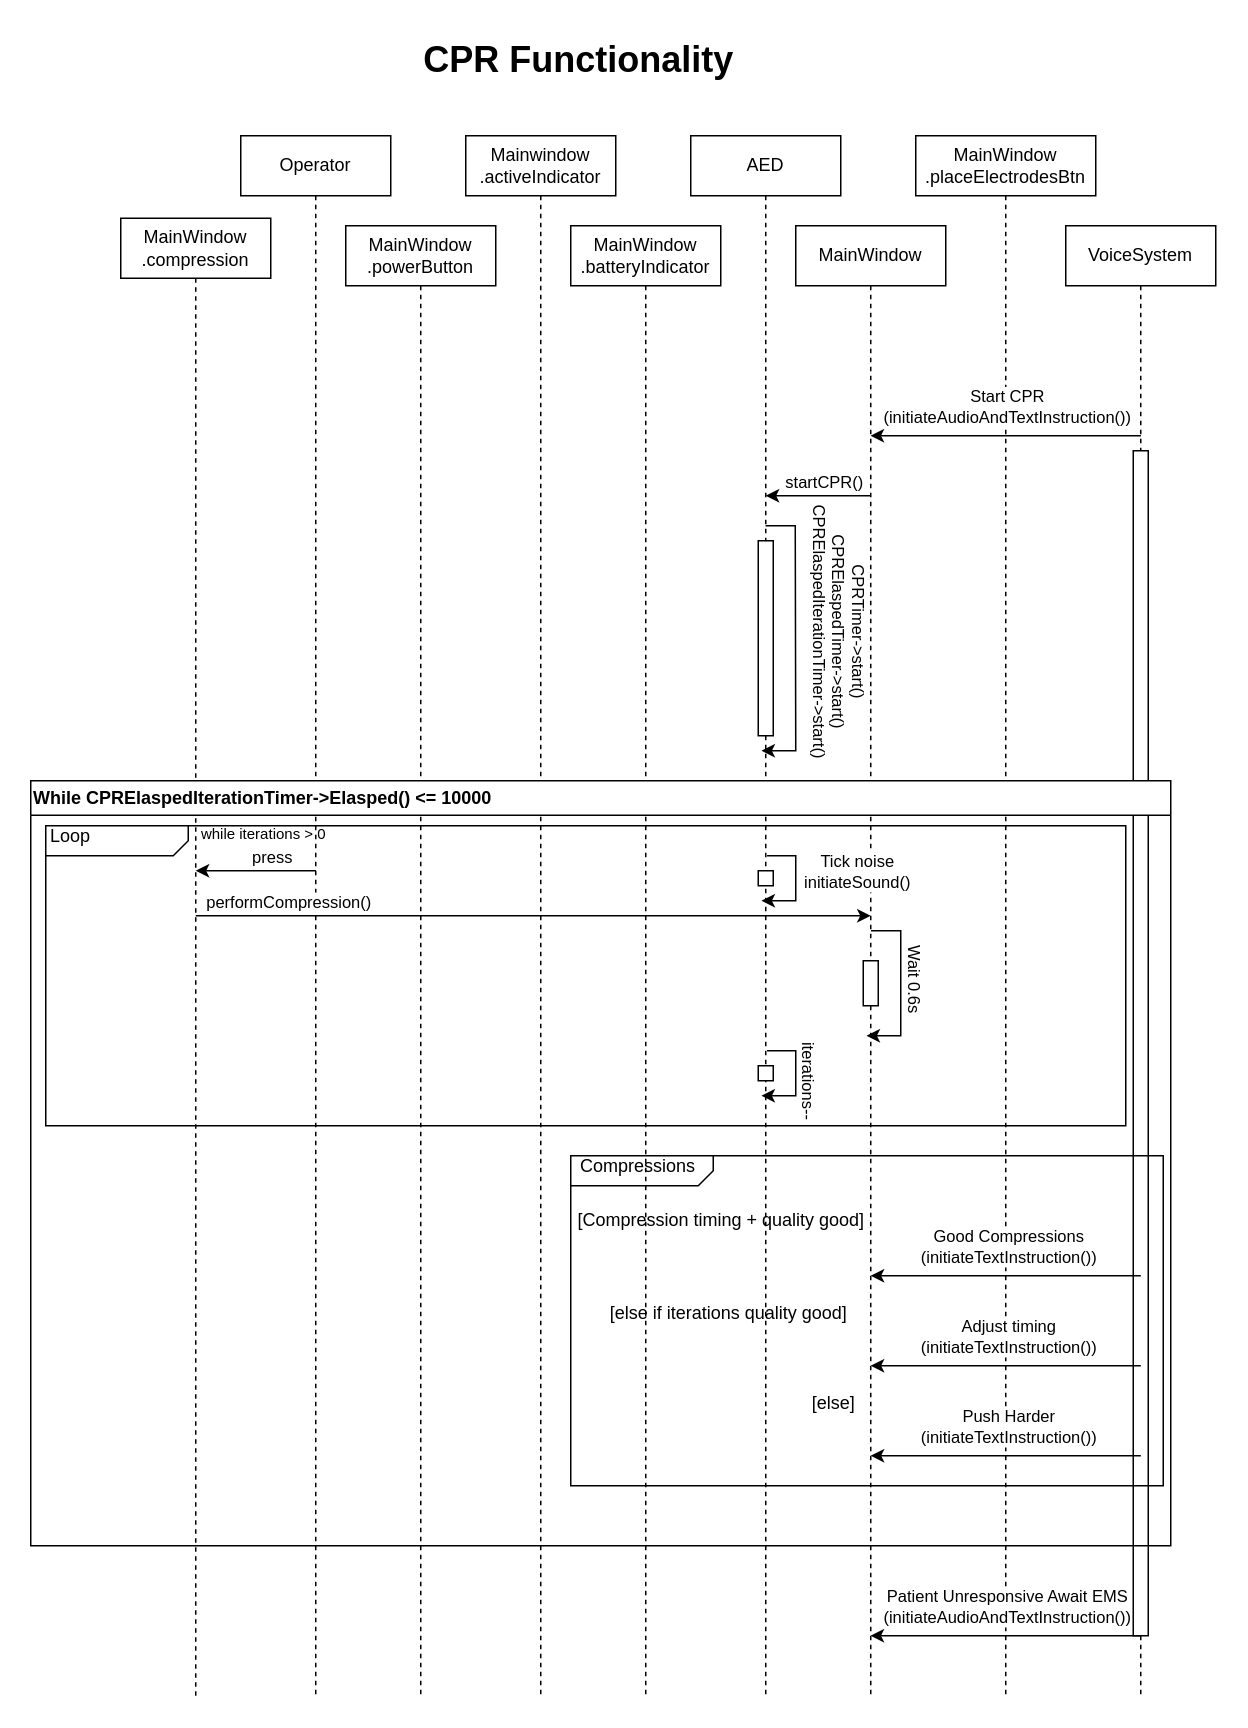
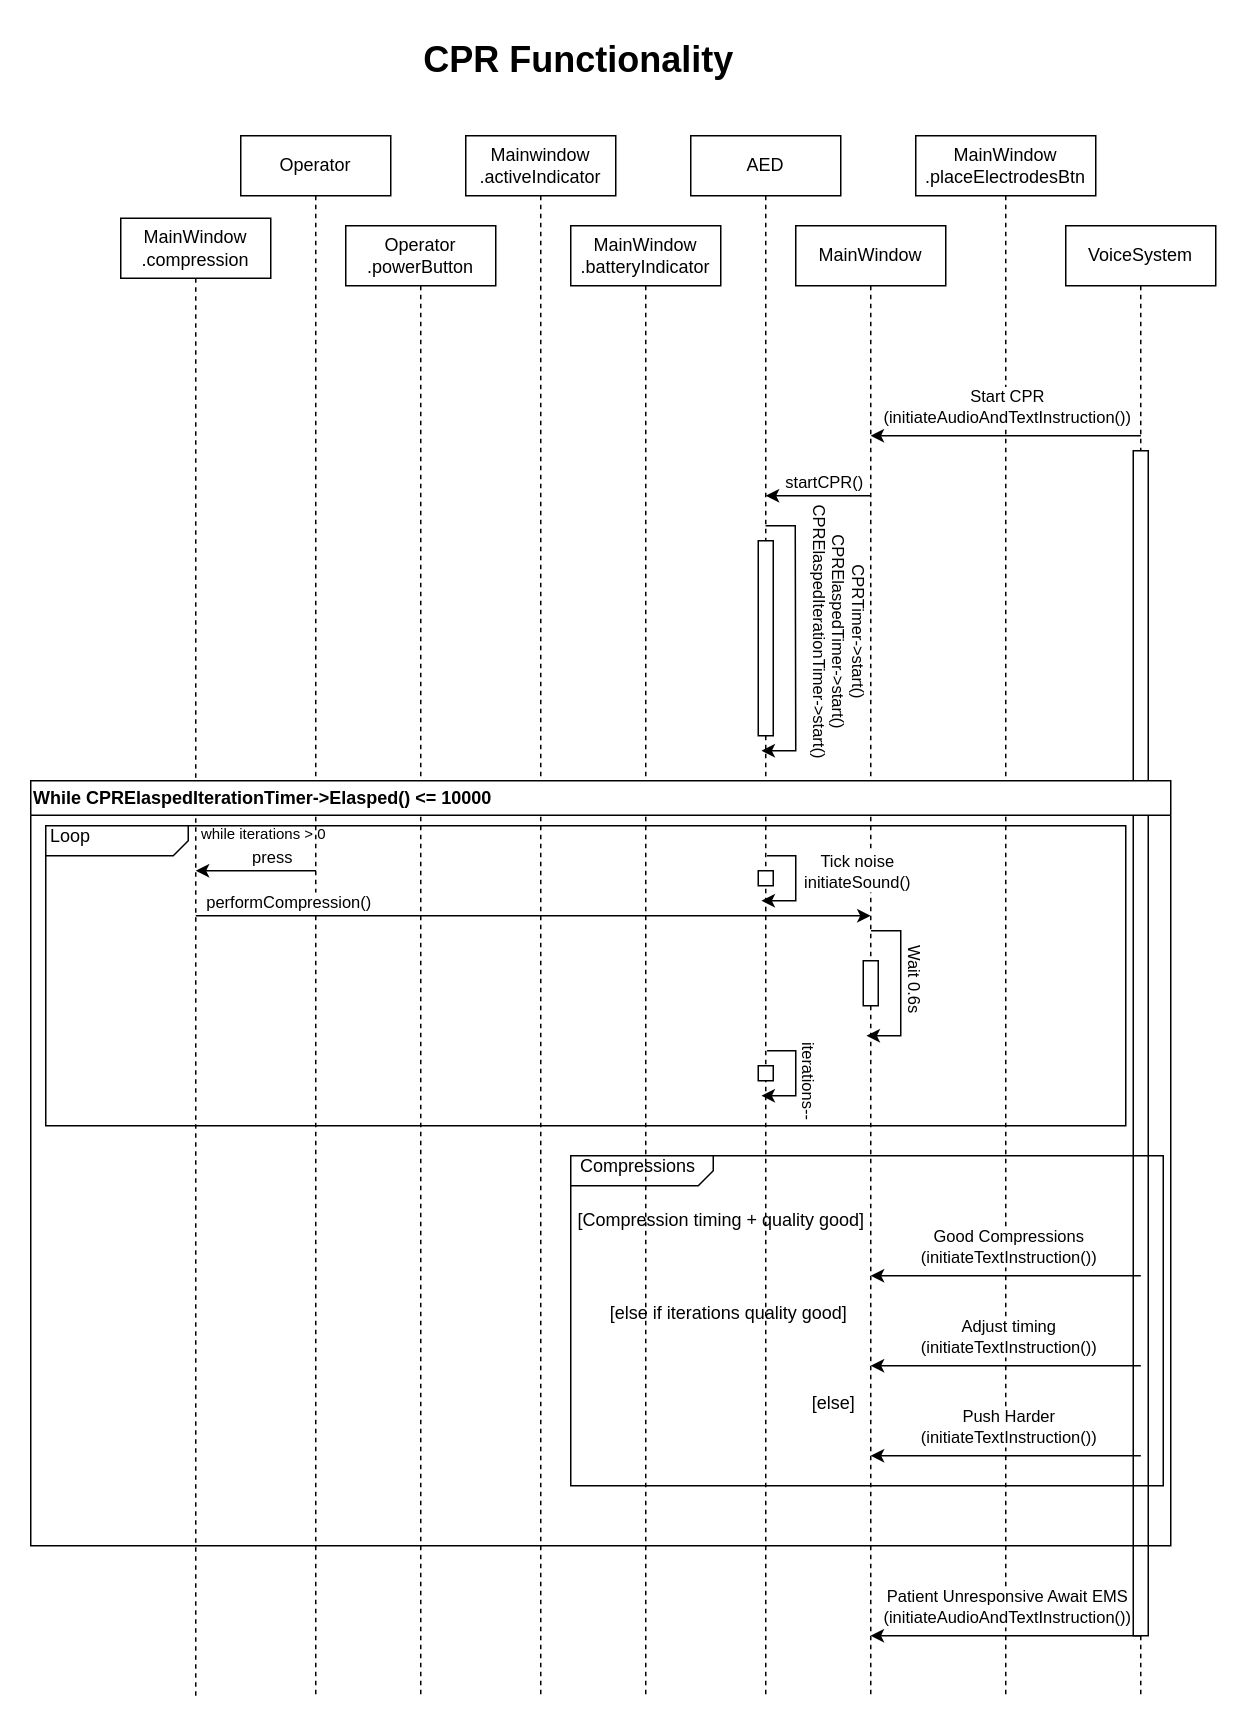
(421, 256) -> (421, 256)
